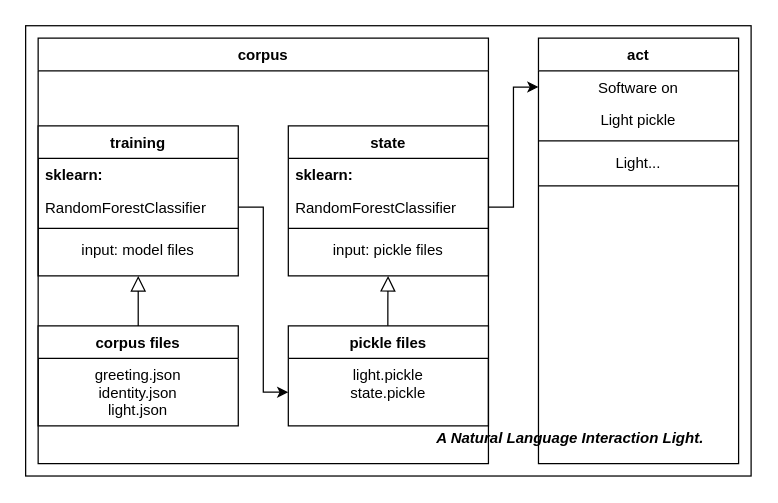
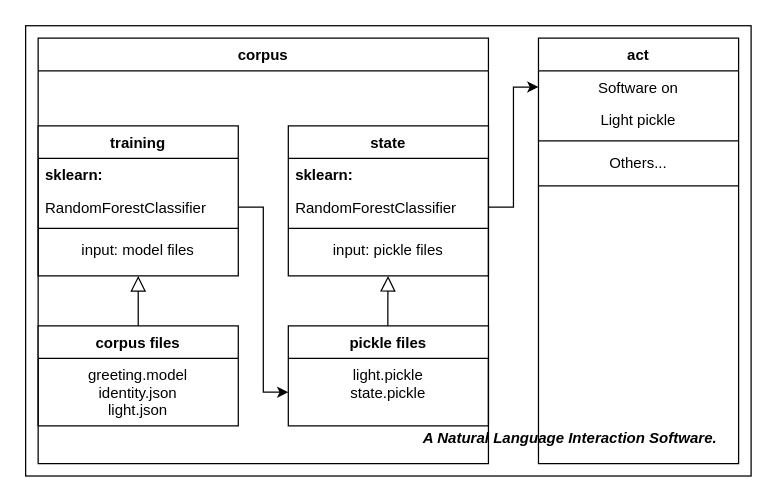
(638, 163) -> (638, 163)
(138, 375) -> (138, 375)
(570, 438) -> (570, 438)
